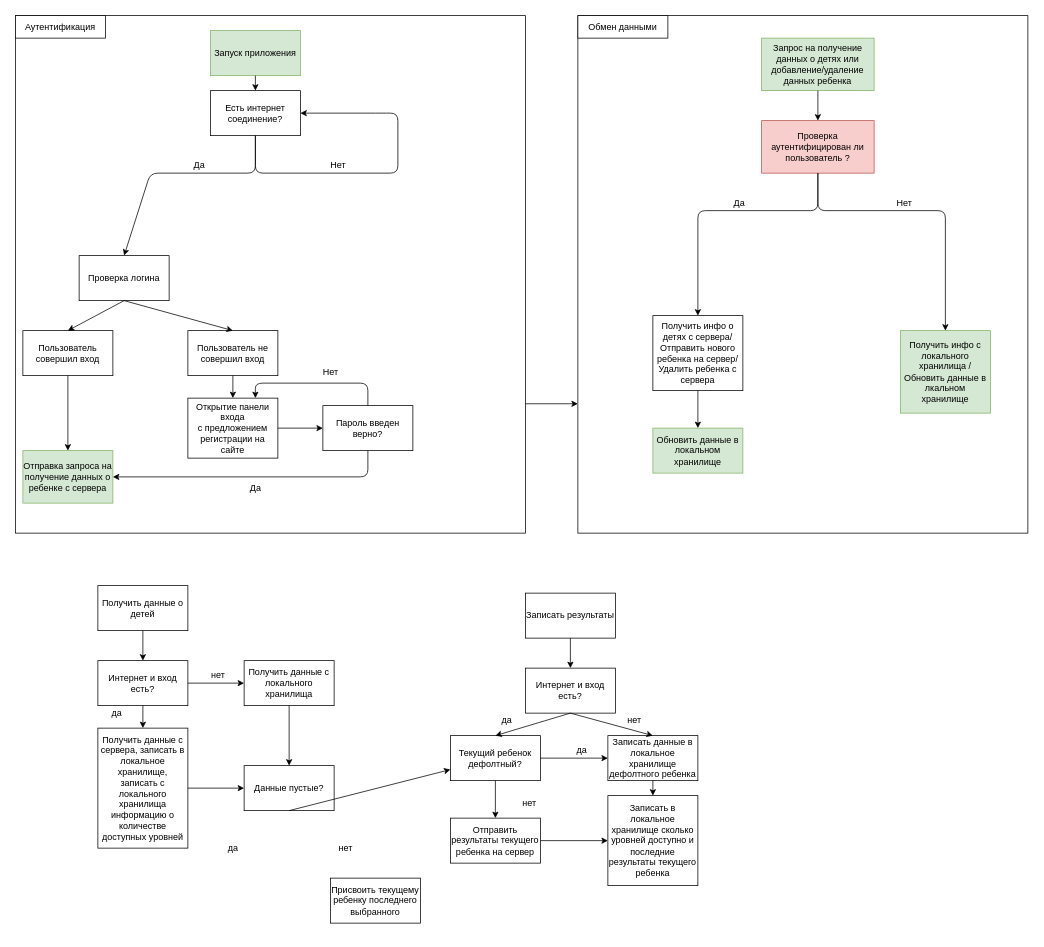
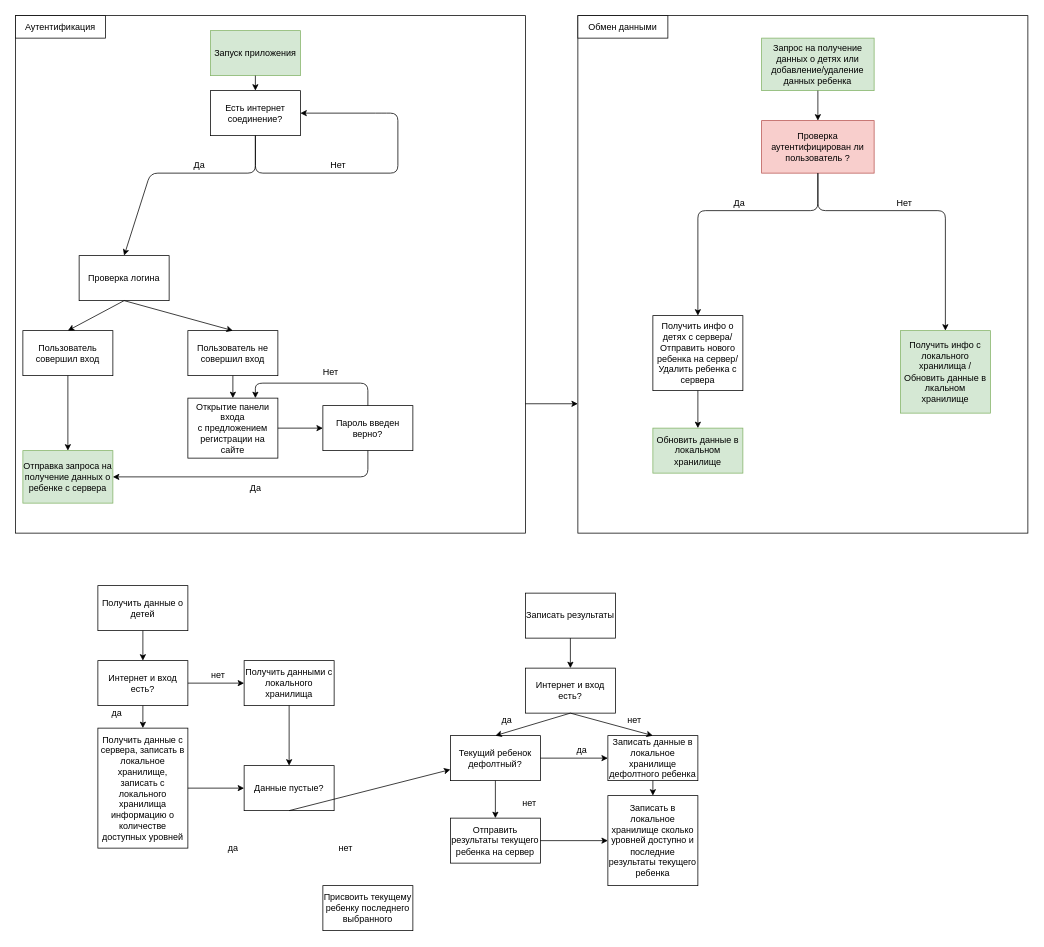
(289, 683) -> (289, 683)
(375, 900) -> (368, 908)
